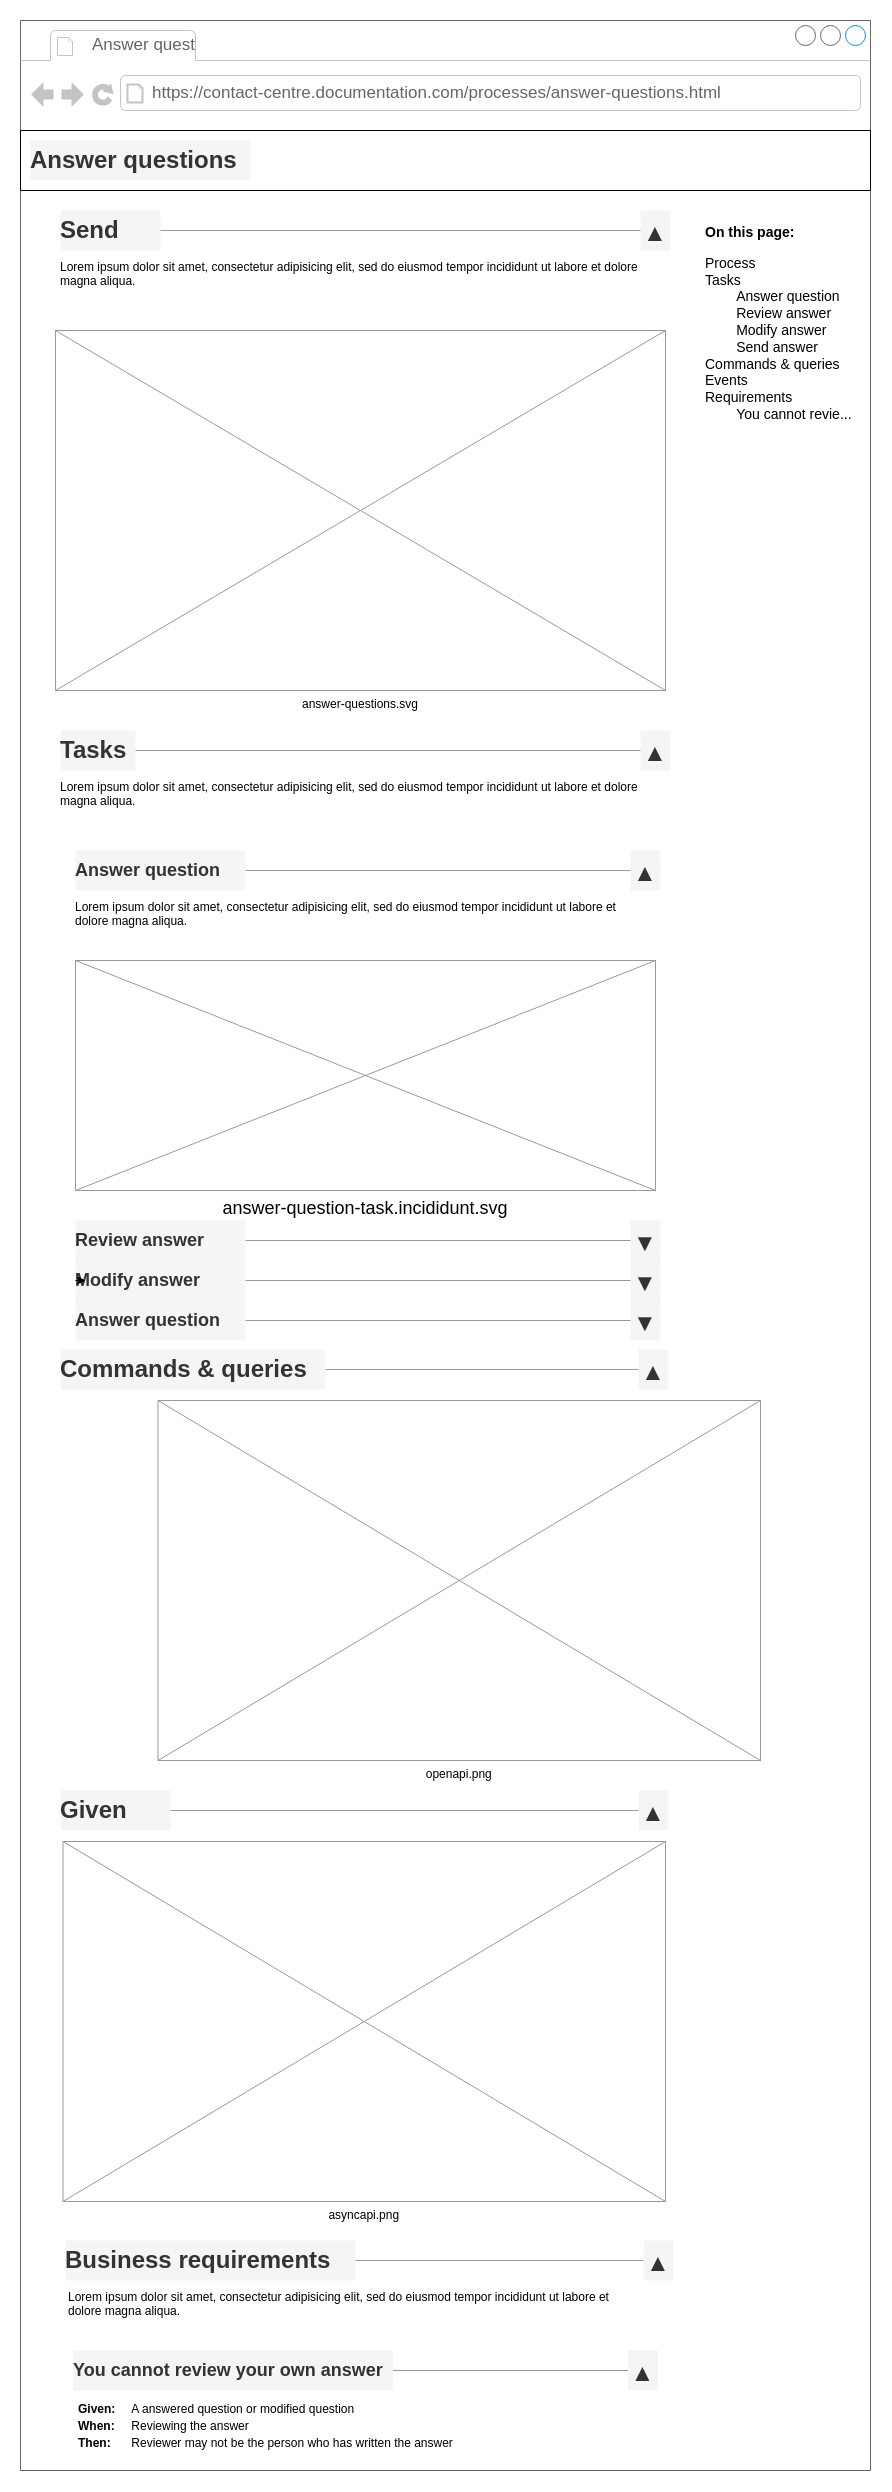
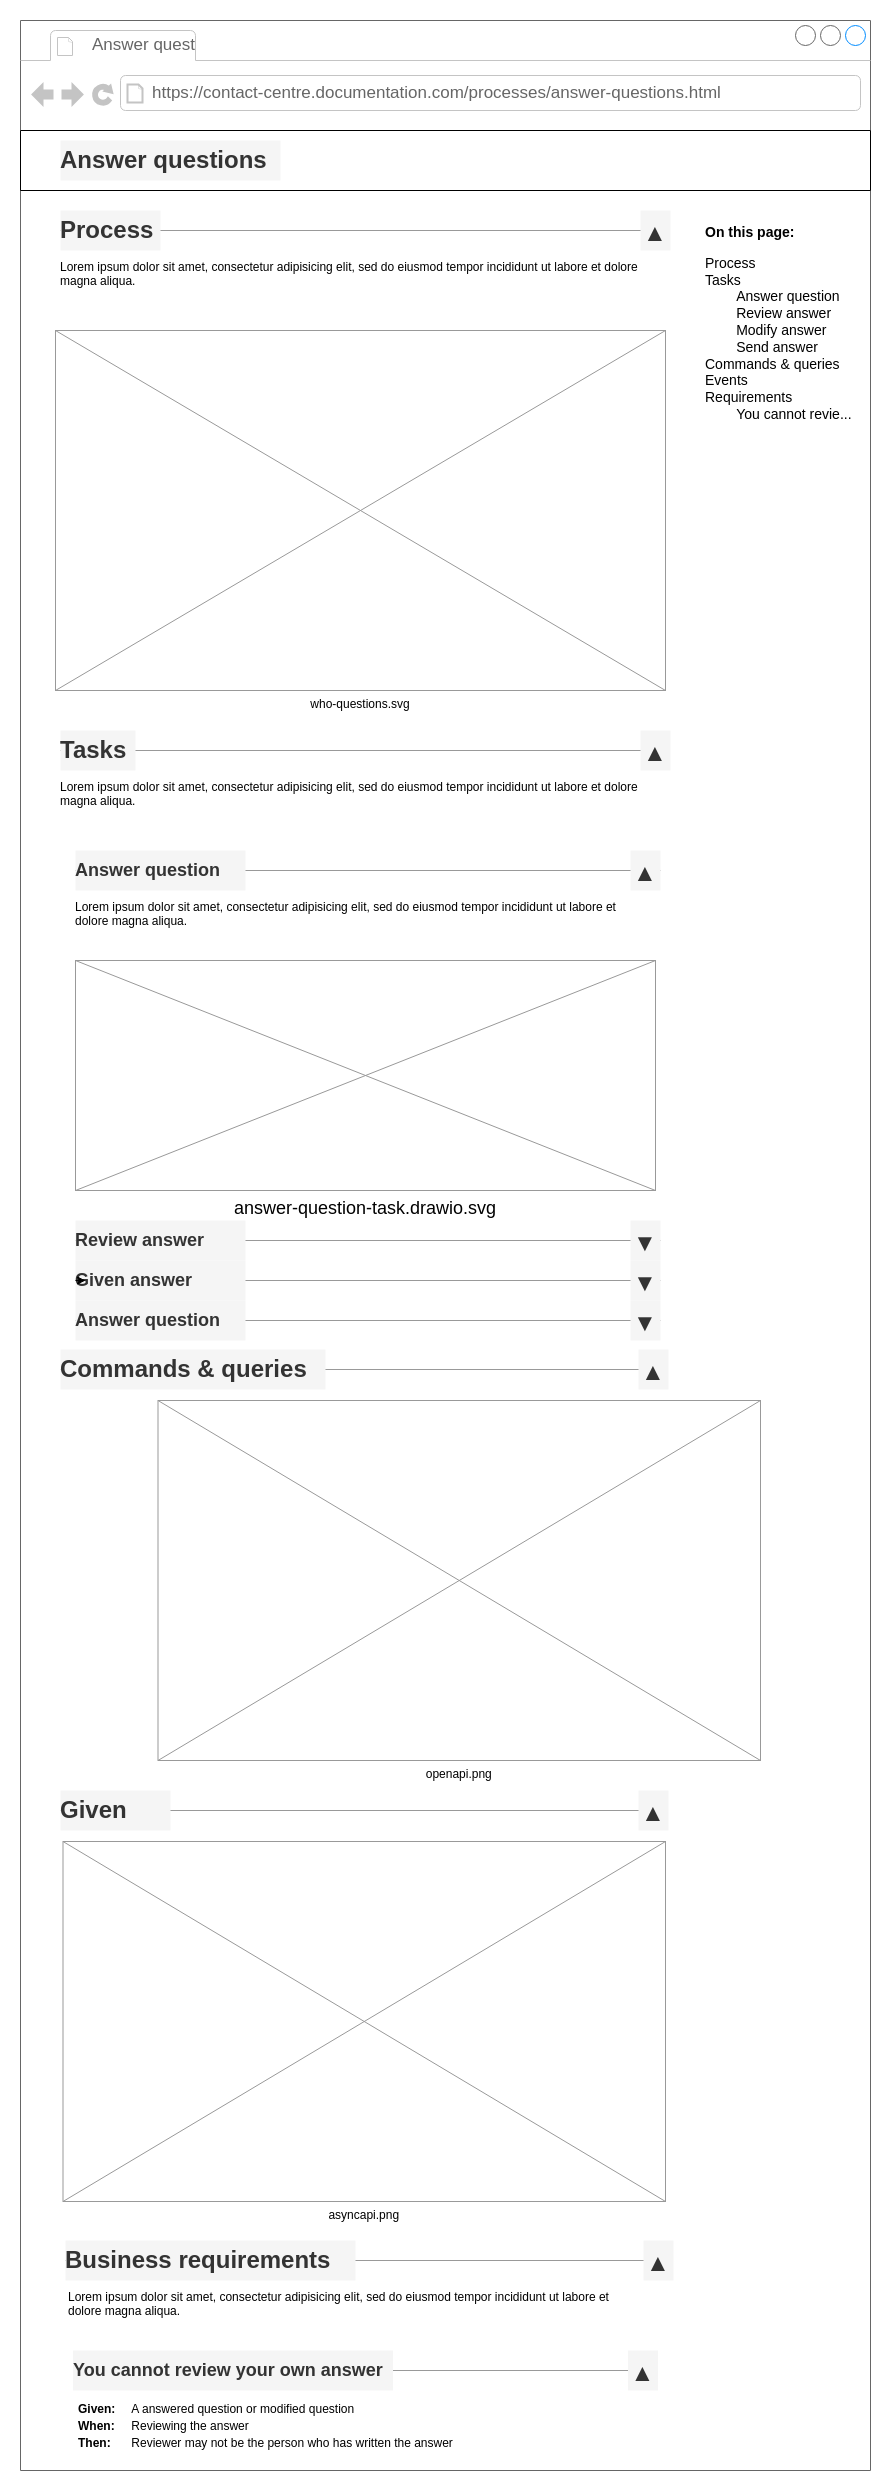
(141, 161) -> (171, 161)
(87, 231) -> (108, 231)
(360, 704) -> (360, 704)
(365, 1208) -> (365, 1208)
(136, 1281) -> (131, 1281)
